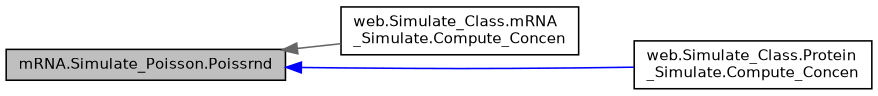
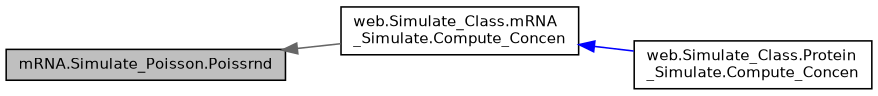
(468, 69) -> (614, 49)
